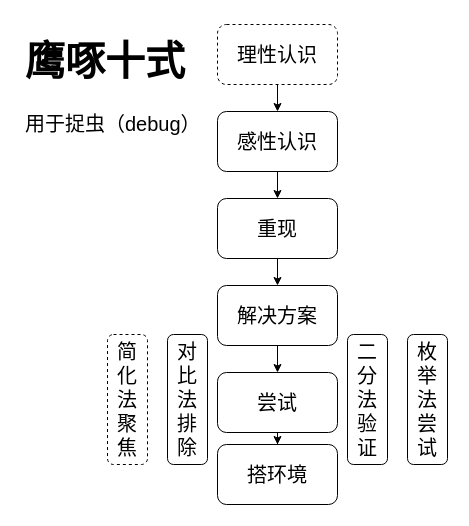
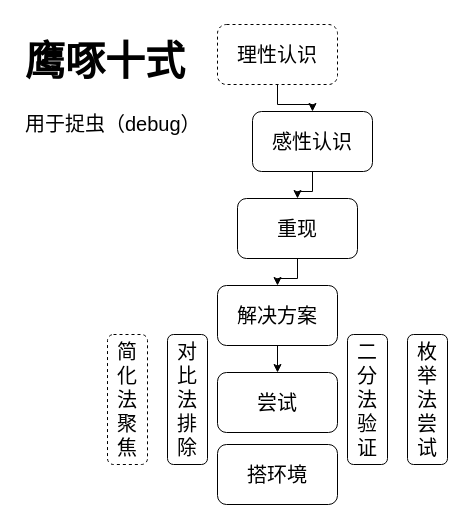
(278, 142) -> (313, 142)
(278, 229) -> (298, 229)
(278, 439) -> none
